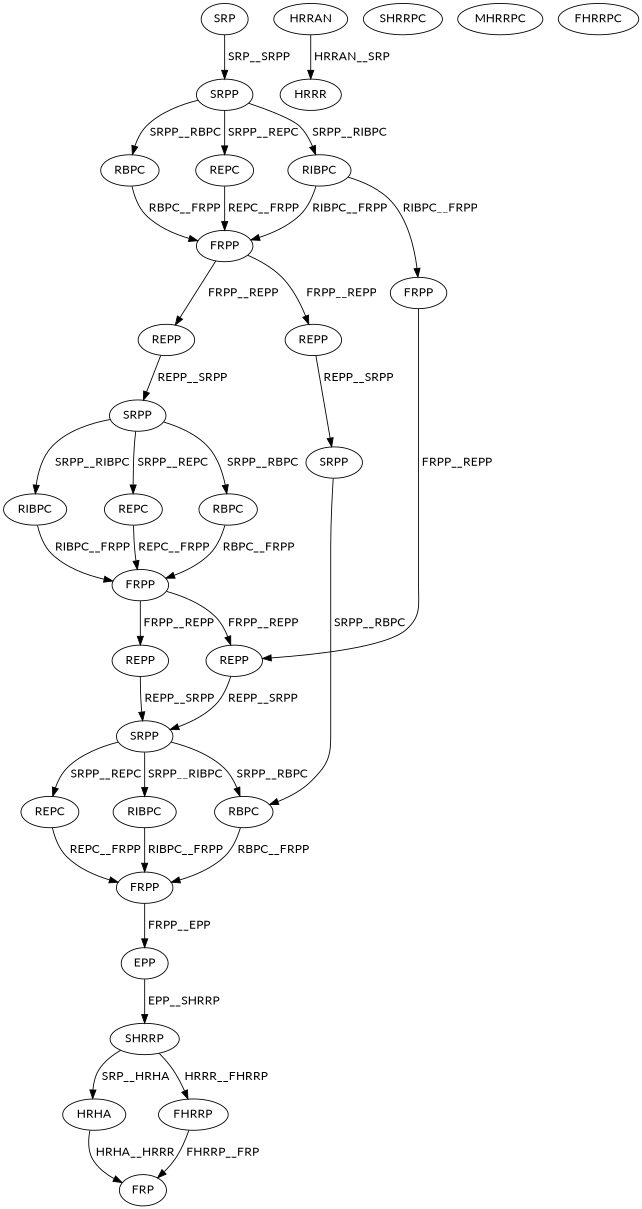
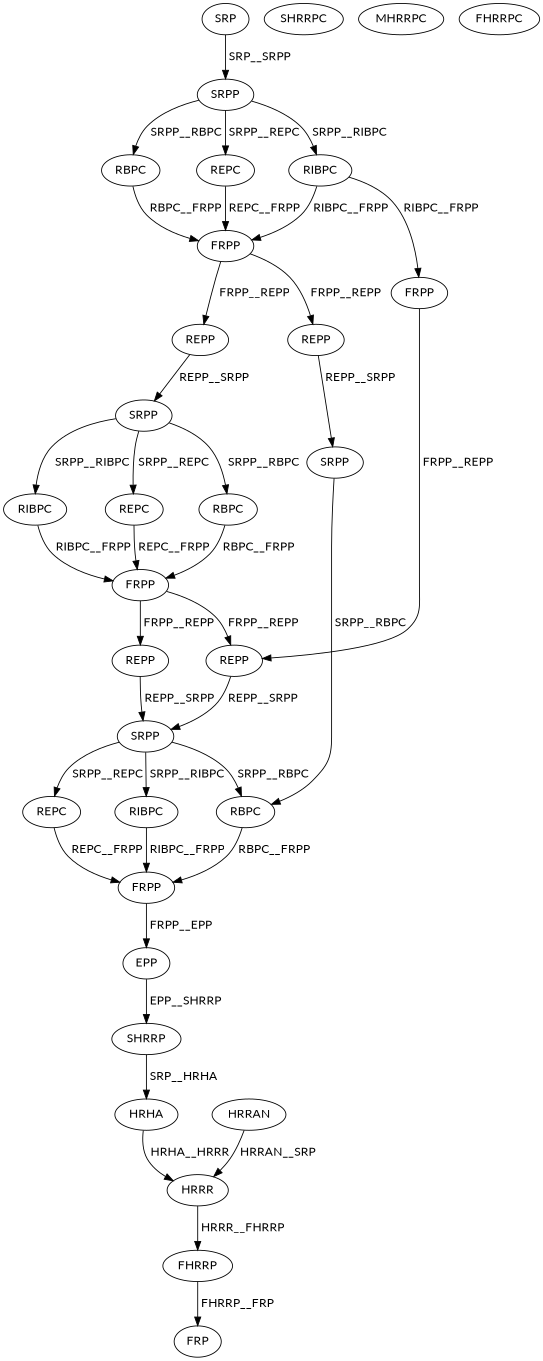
(174, 1071) -> (198, 1224)
(93, 1159) -> (147, 1157)
